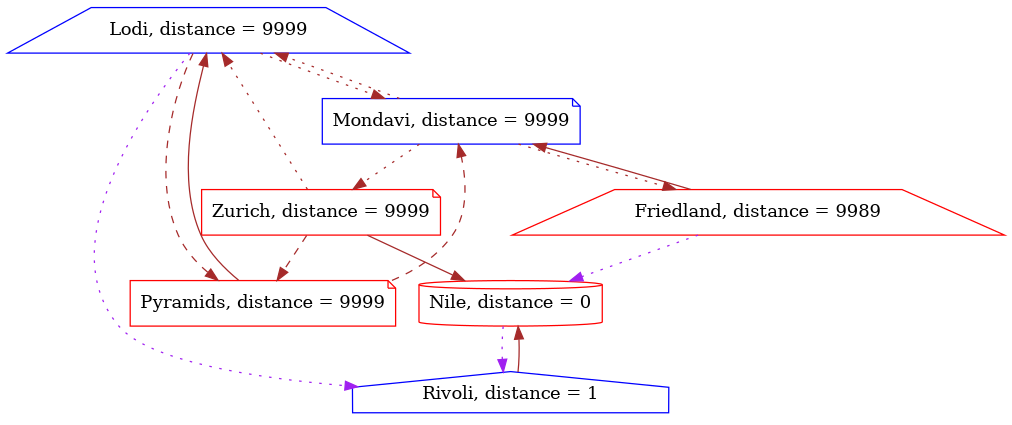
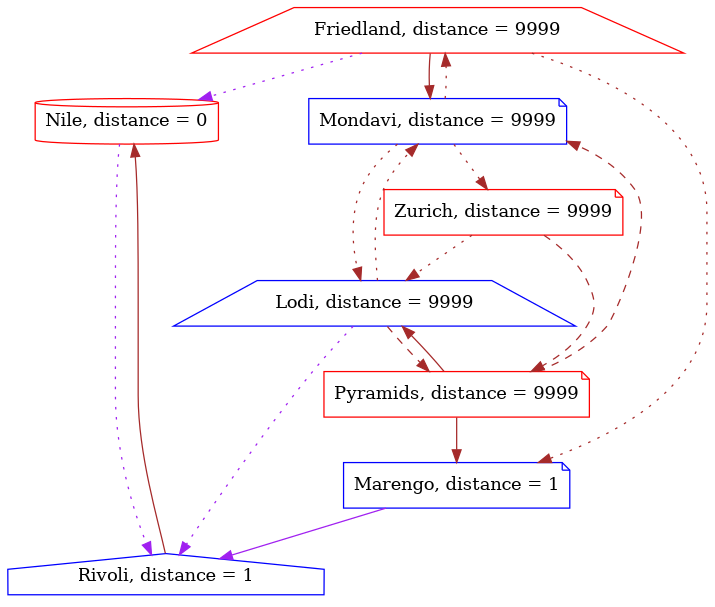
(758, 212) -> (438, 30)
(410, 255) -> none
none -> (457, 485)
